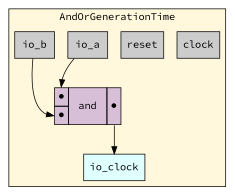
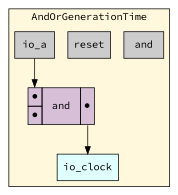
(35, 45) -> none
(198, 45) -> (144, 45)
